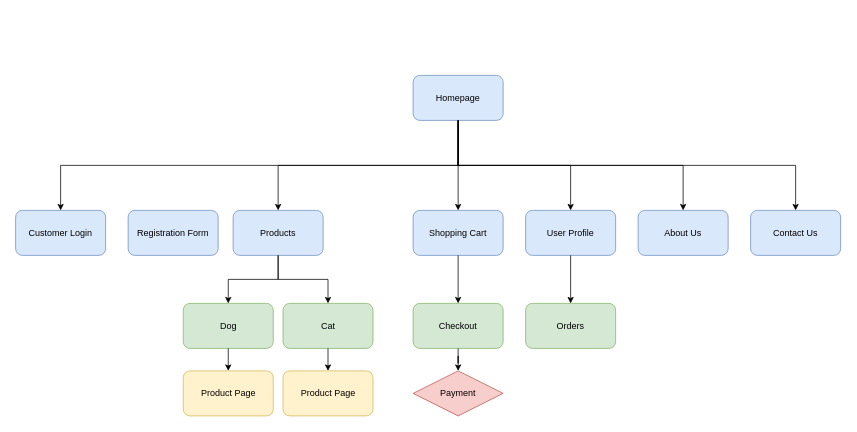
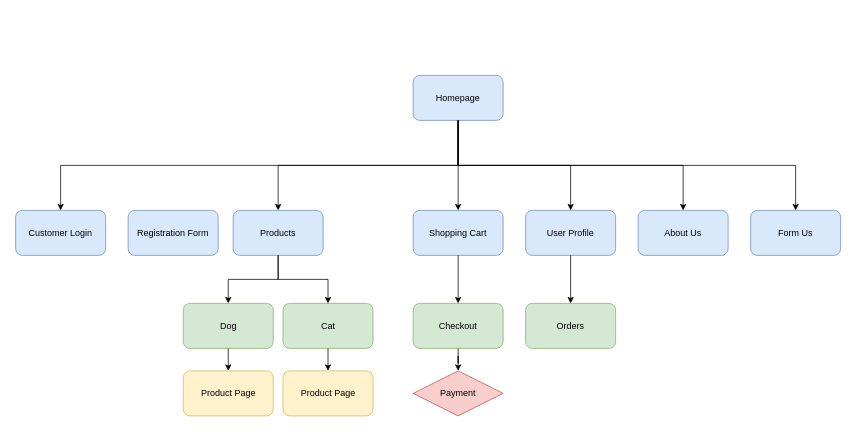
(795, 233) -> (795, 233)
